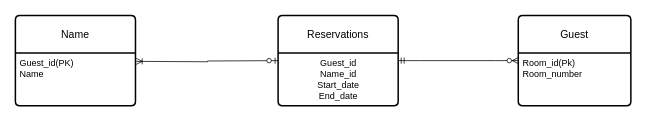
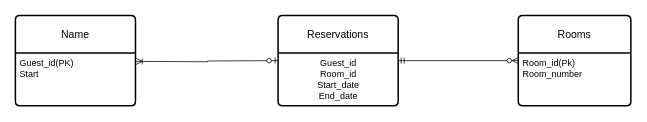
(574, 34) -> (574, 34)
(49, 69) -> (49, 69)
(338, 79) -> (338, 79)
